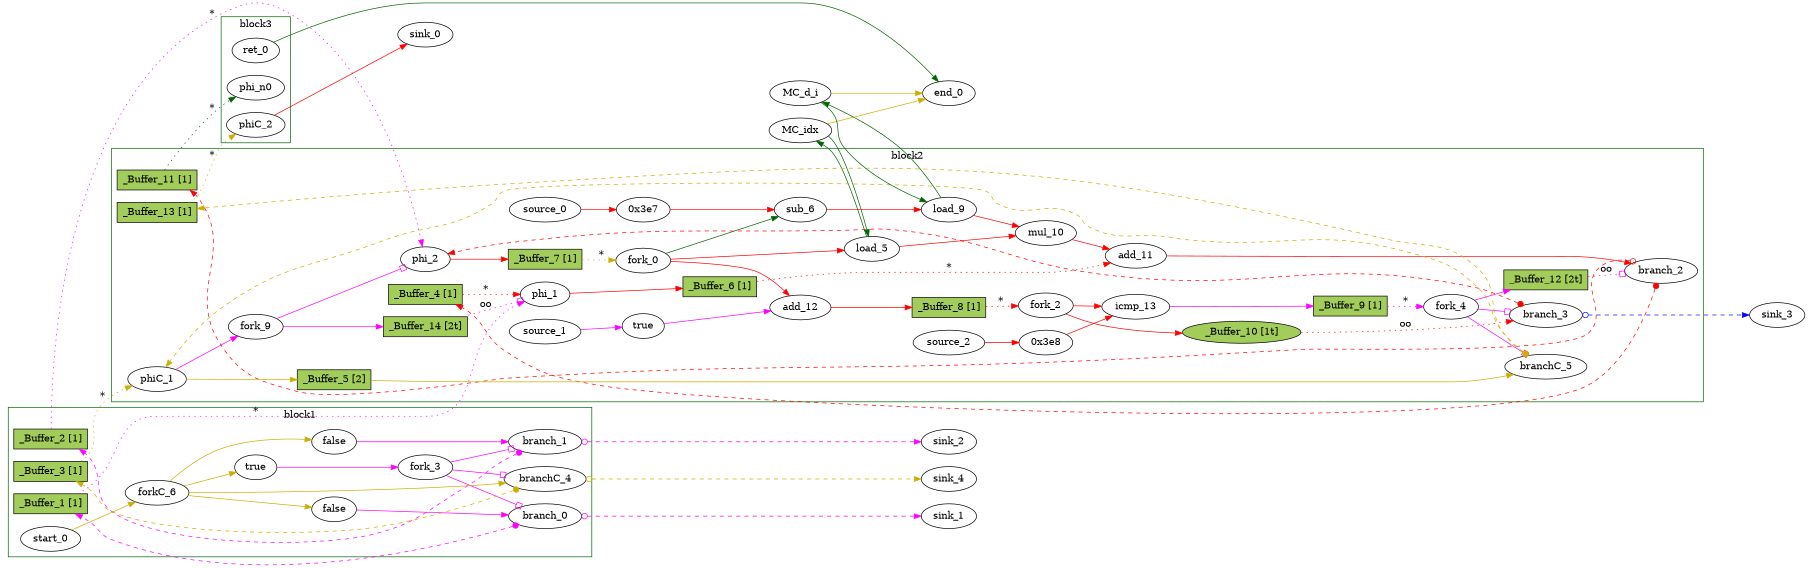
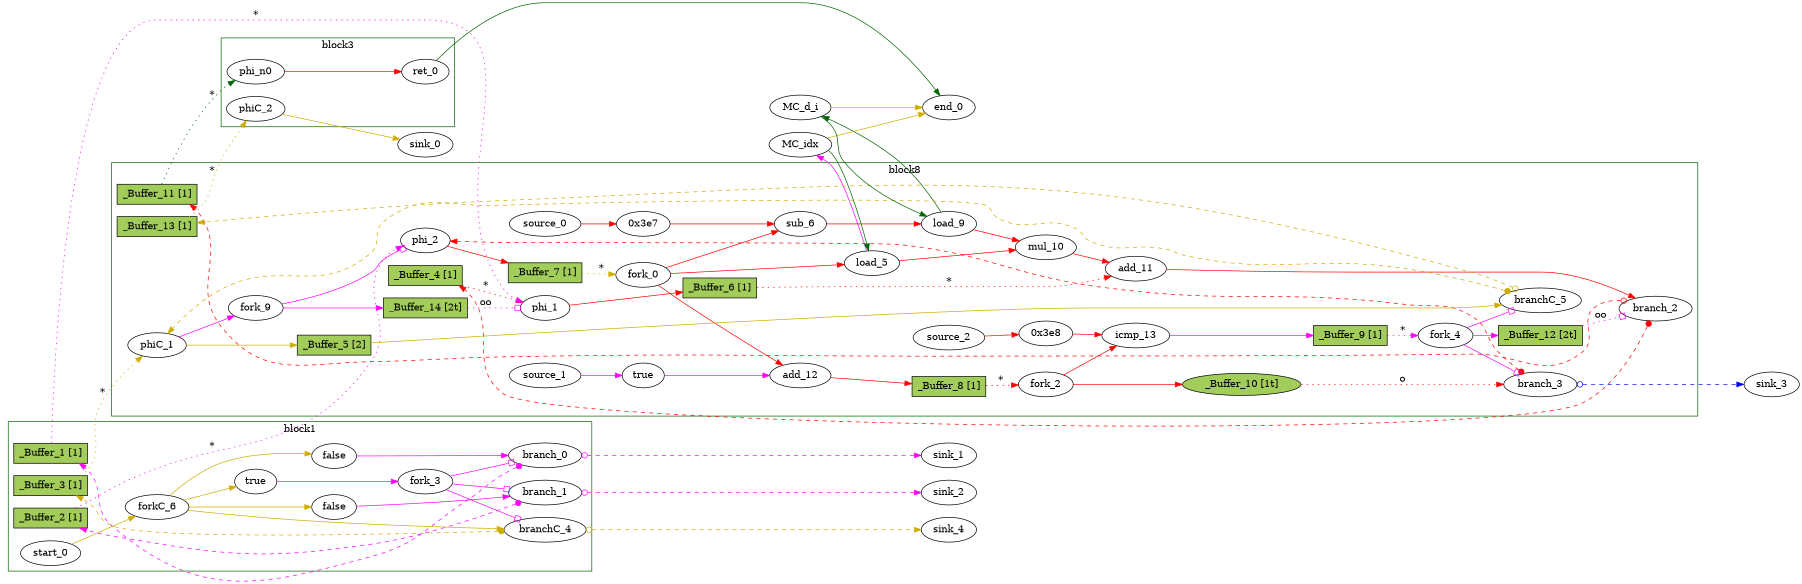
none -> (339, 72)
(338, 81) -> (321, 123)
(907, 156) -> (905, 170)
(846, 178) -> (847, 195)
(719, 236) -> (719, 250)
(1405, 324) -> (1403, 379)
